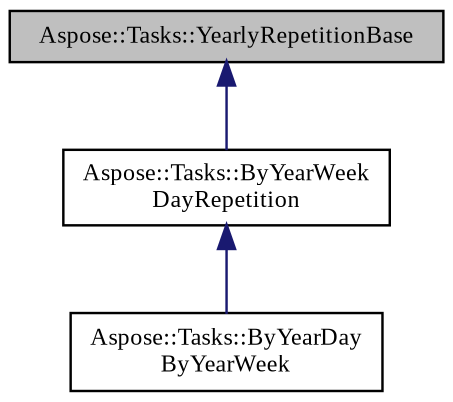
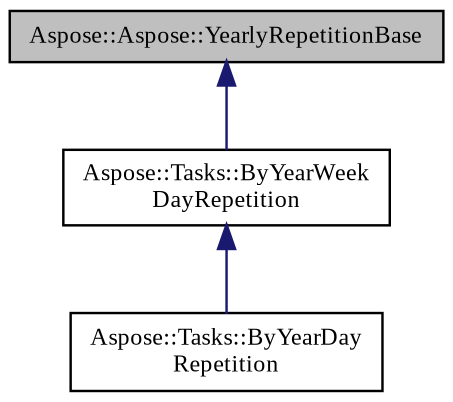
(227, 37) -> (227, 37)
(227, 352) -> (227, 352)
